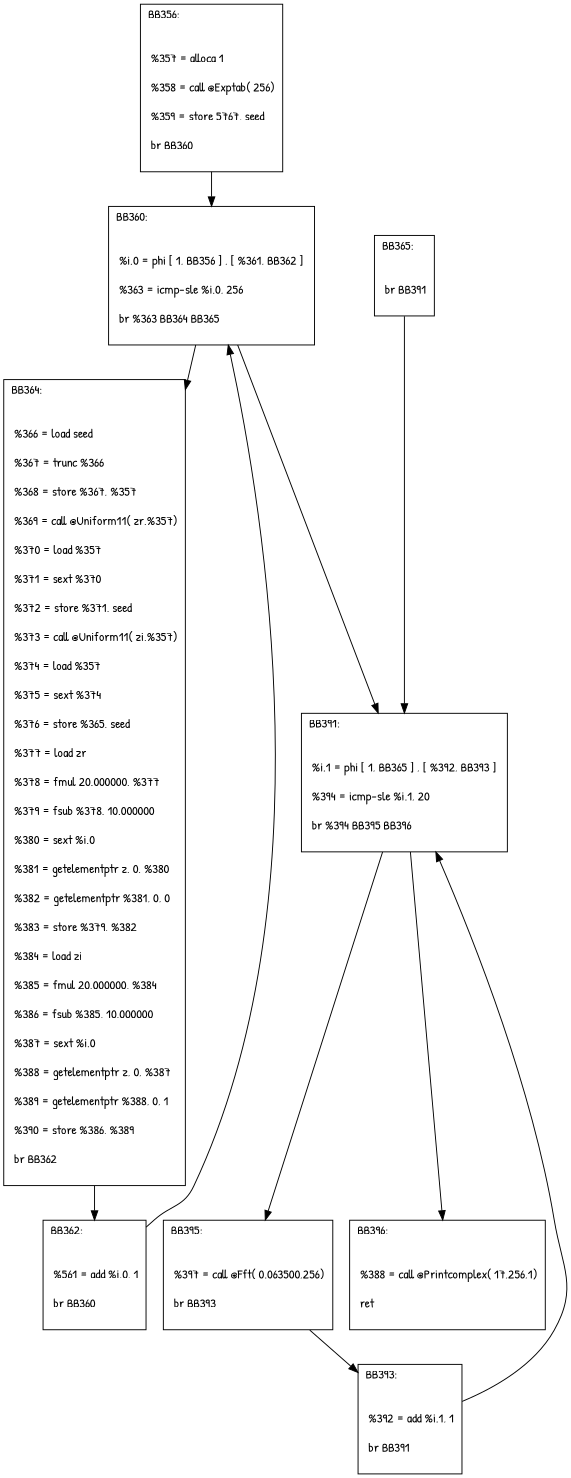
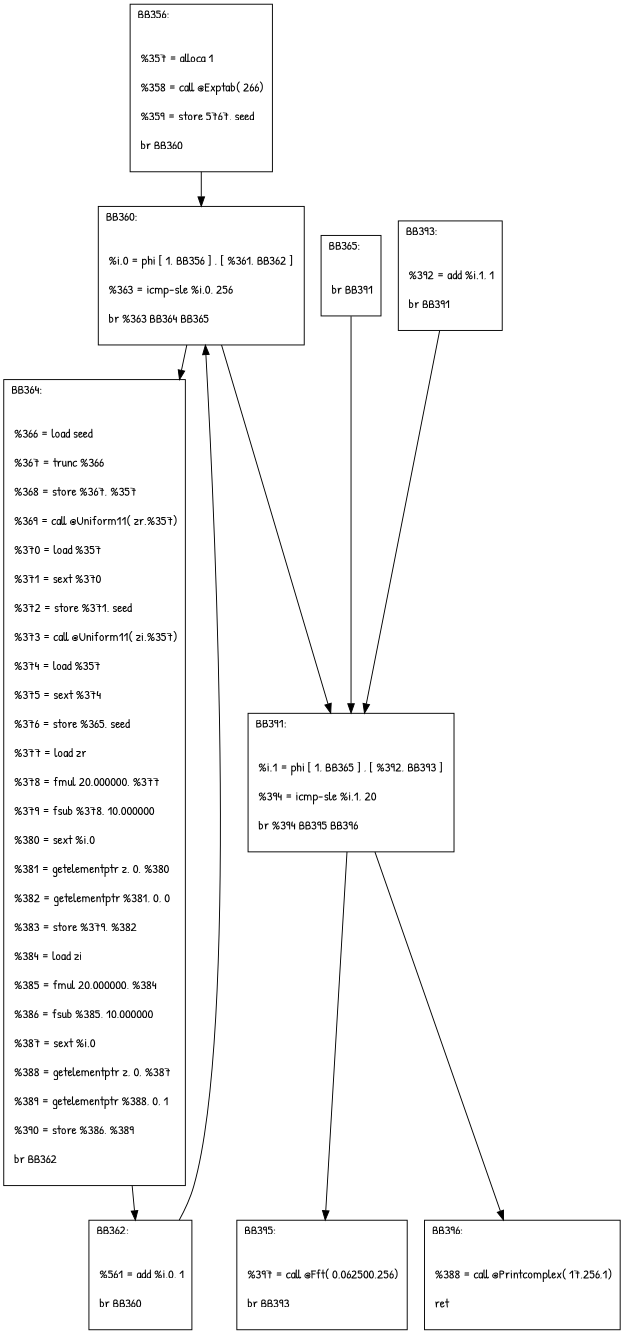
(212, 88) -> (201, 88)
(248, 1275) -> (322, 1275)
(330, 1348) -> none
